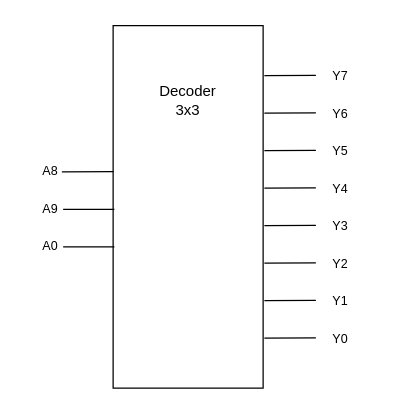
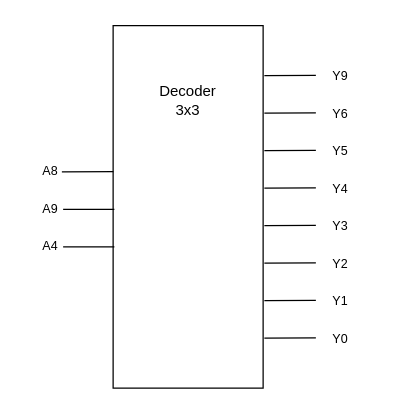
(341, 76) -> (341, 76)
(51, 246) -> (51, 246)
